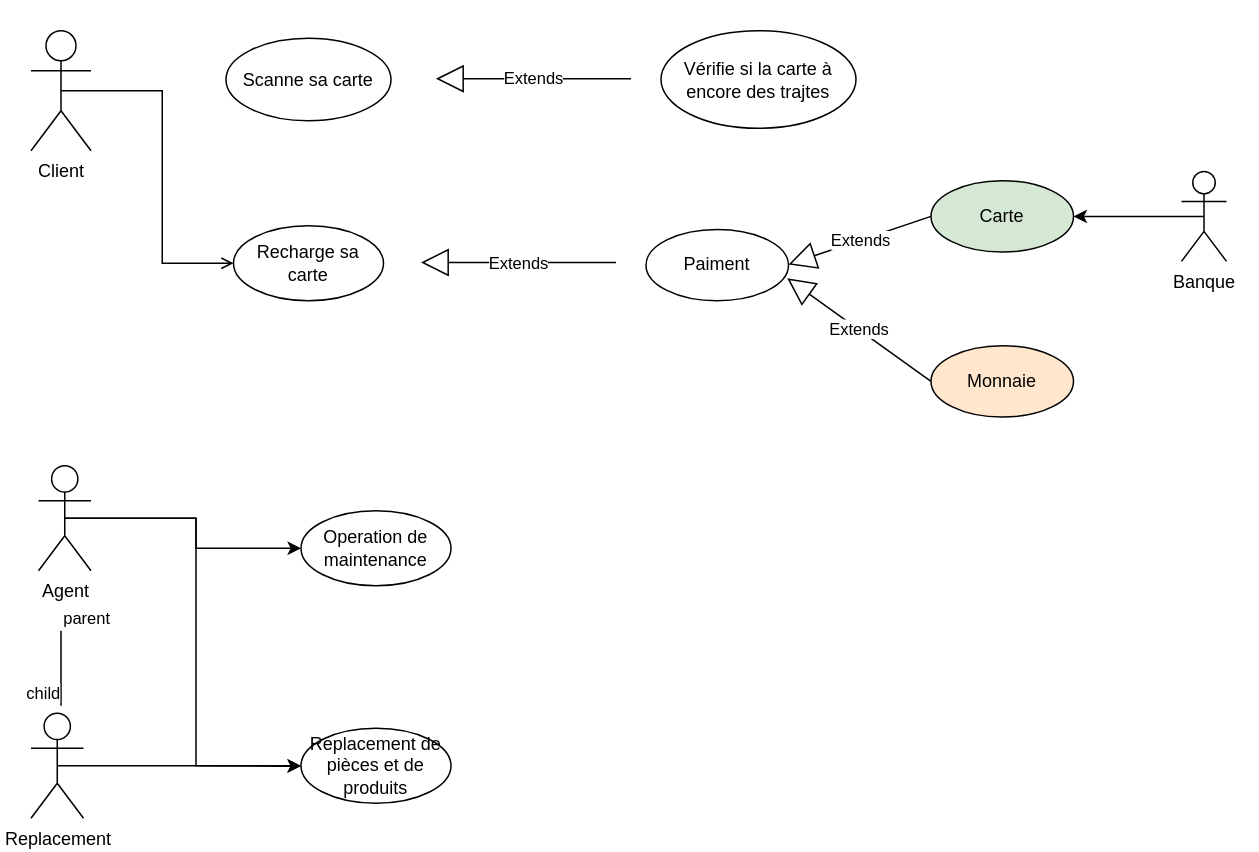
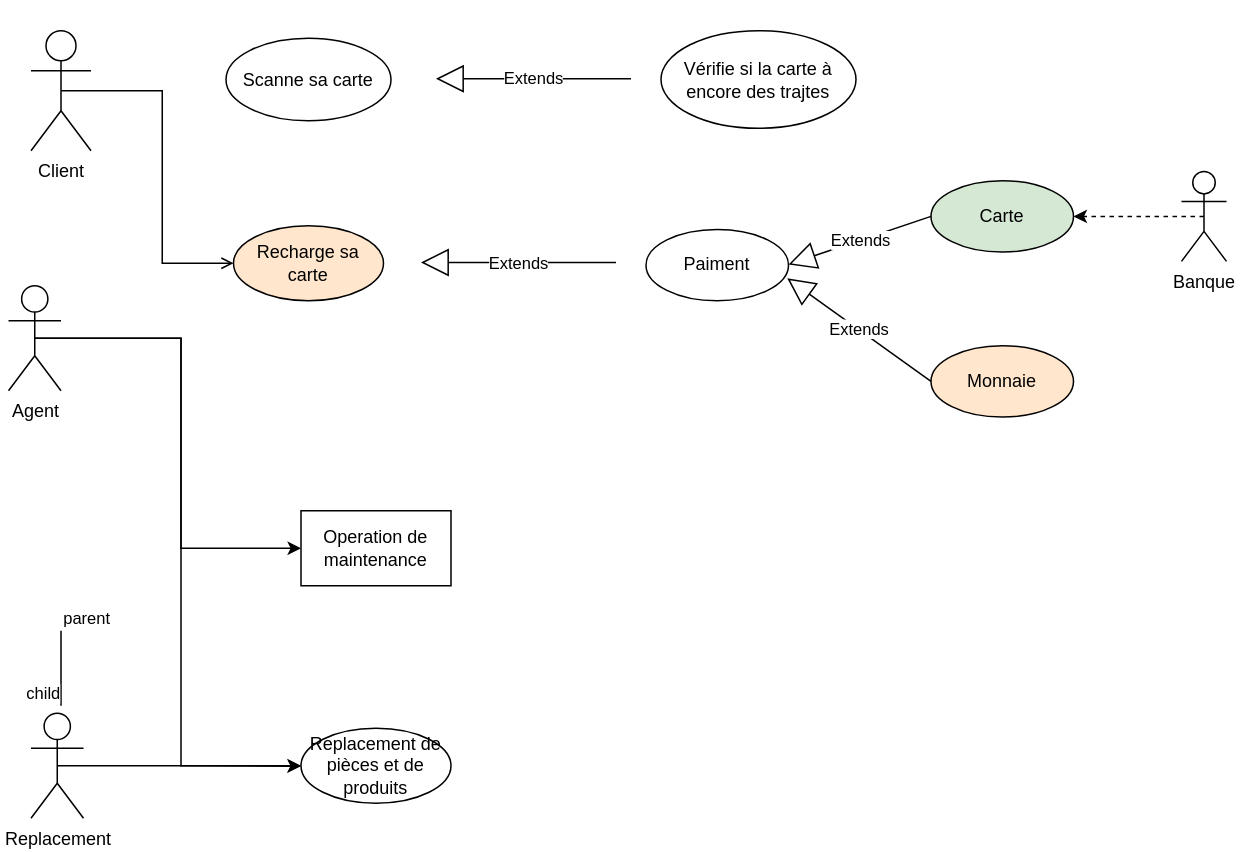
(1142, 216) -> (1142, 216)
(308, 263) -> (308, 263)
(65, 518) -> (35, 338)
(376, 548) -> (376, 548)
